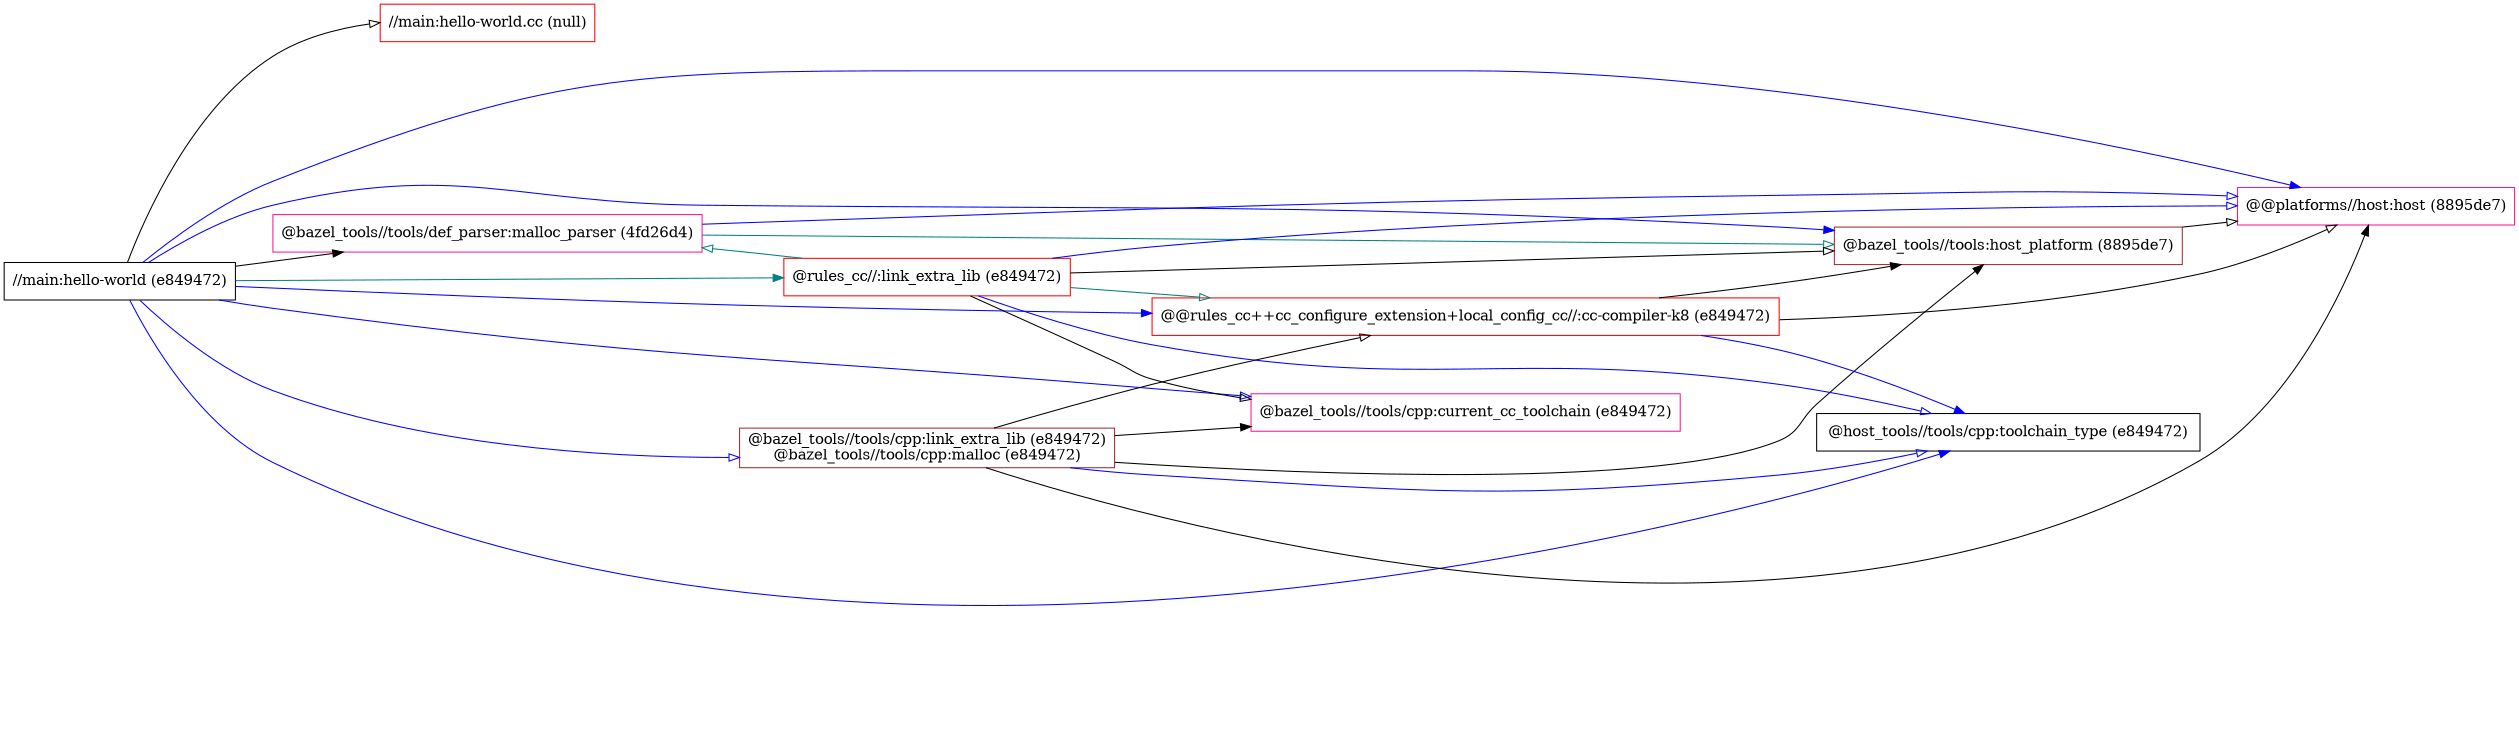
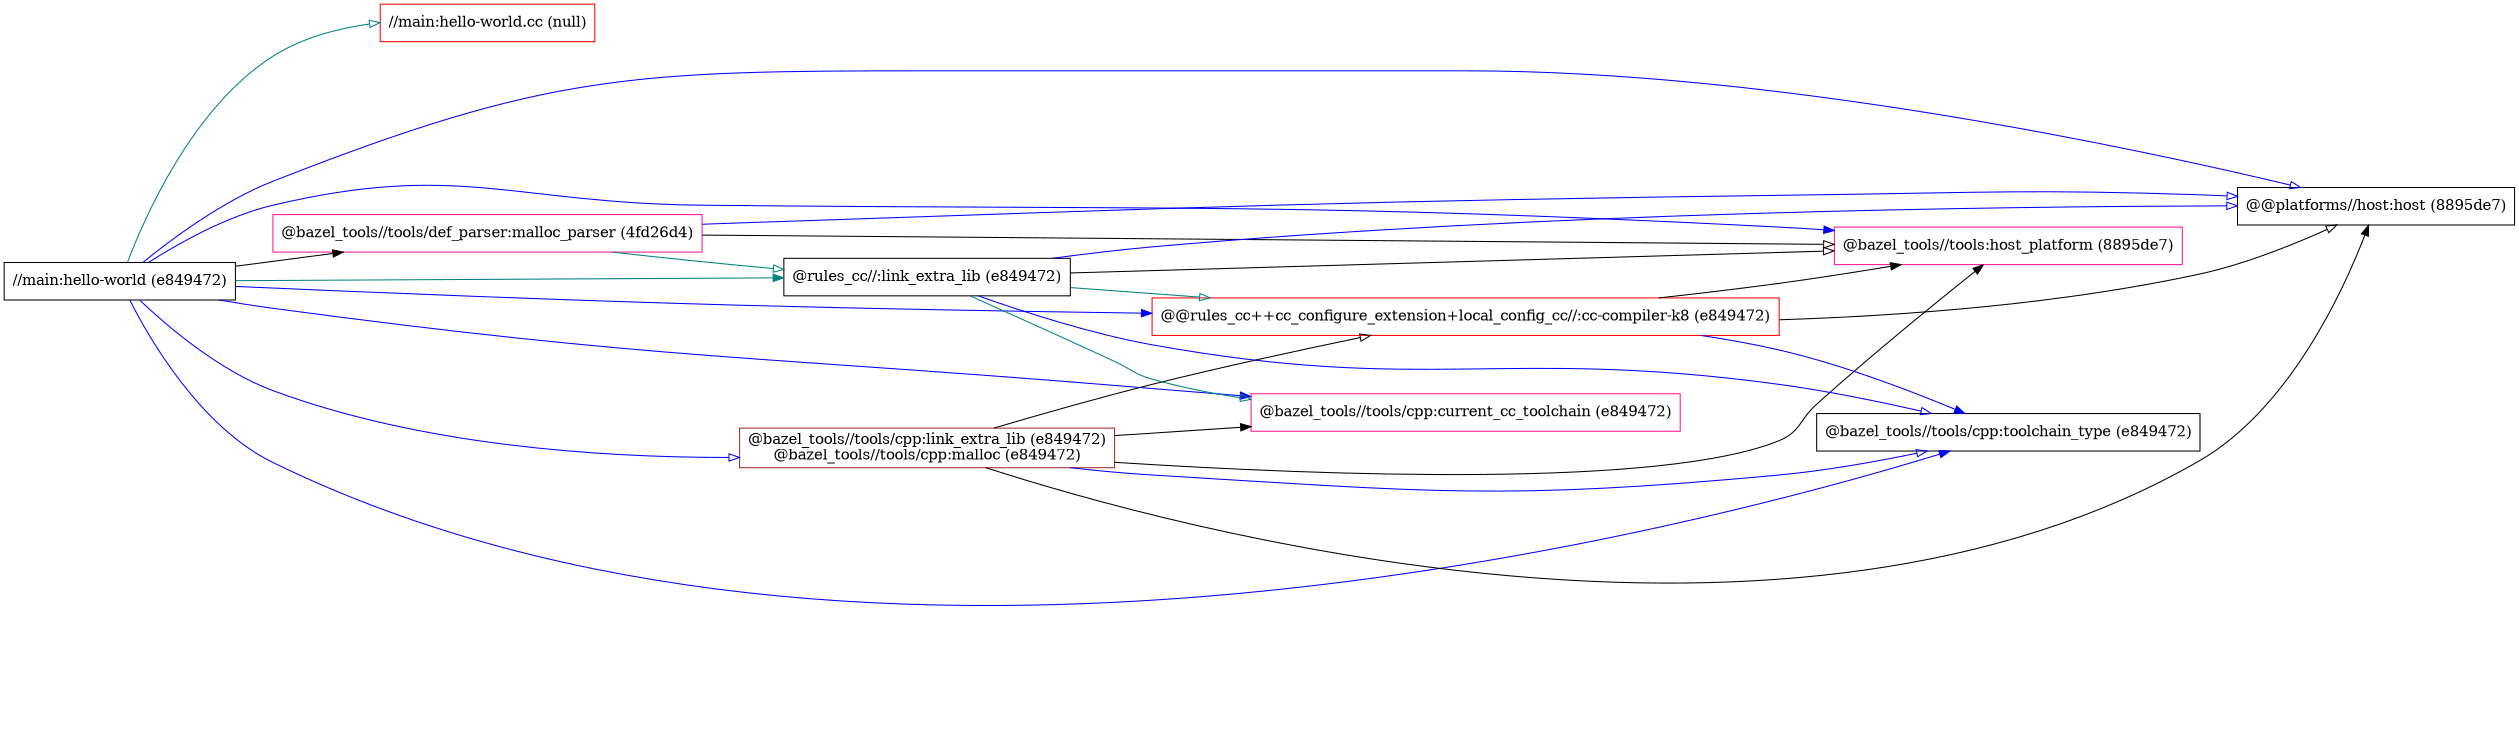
(1202, 71) -> (1202, 71)
(216, 107) -> (216, 107)
(2376, 206) -> (2376, 206)
(2205, 225) -> none
(1347, 240) -> (1347, 240)
(2008, 246) -> (2008, 246)
(758, 253) -> (693, 261)
(927, 277) -> (927, 277)
(1103, 356) -> (1103, 356)
(729, 357) -> (729, 357)
(2008, 432) -> (2008, 432)
